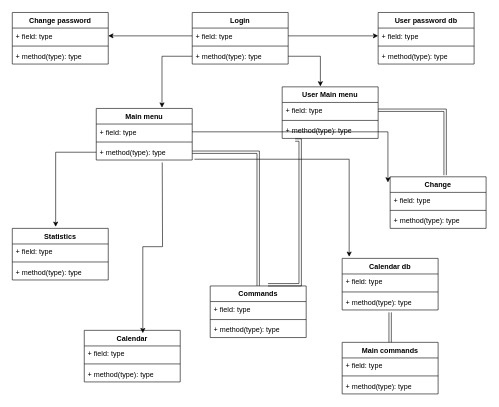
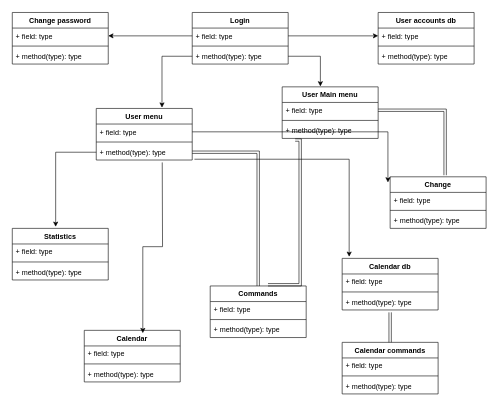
(426, 21) -> (426, 21)
(144, 117) -> (144, 117)
(390, 351) -> (390, 351)
